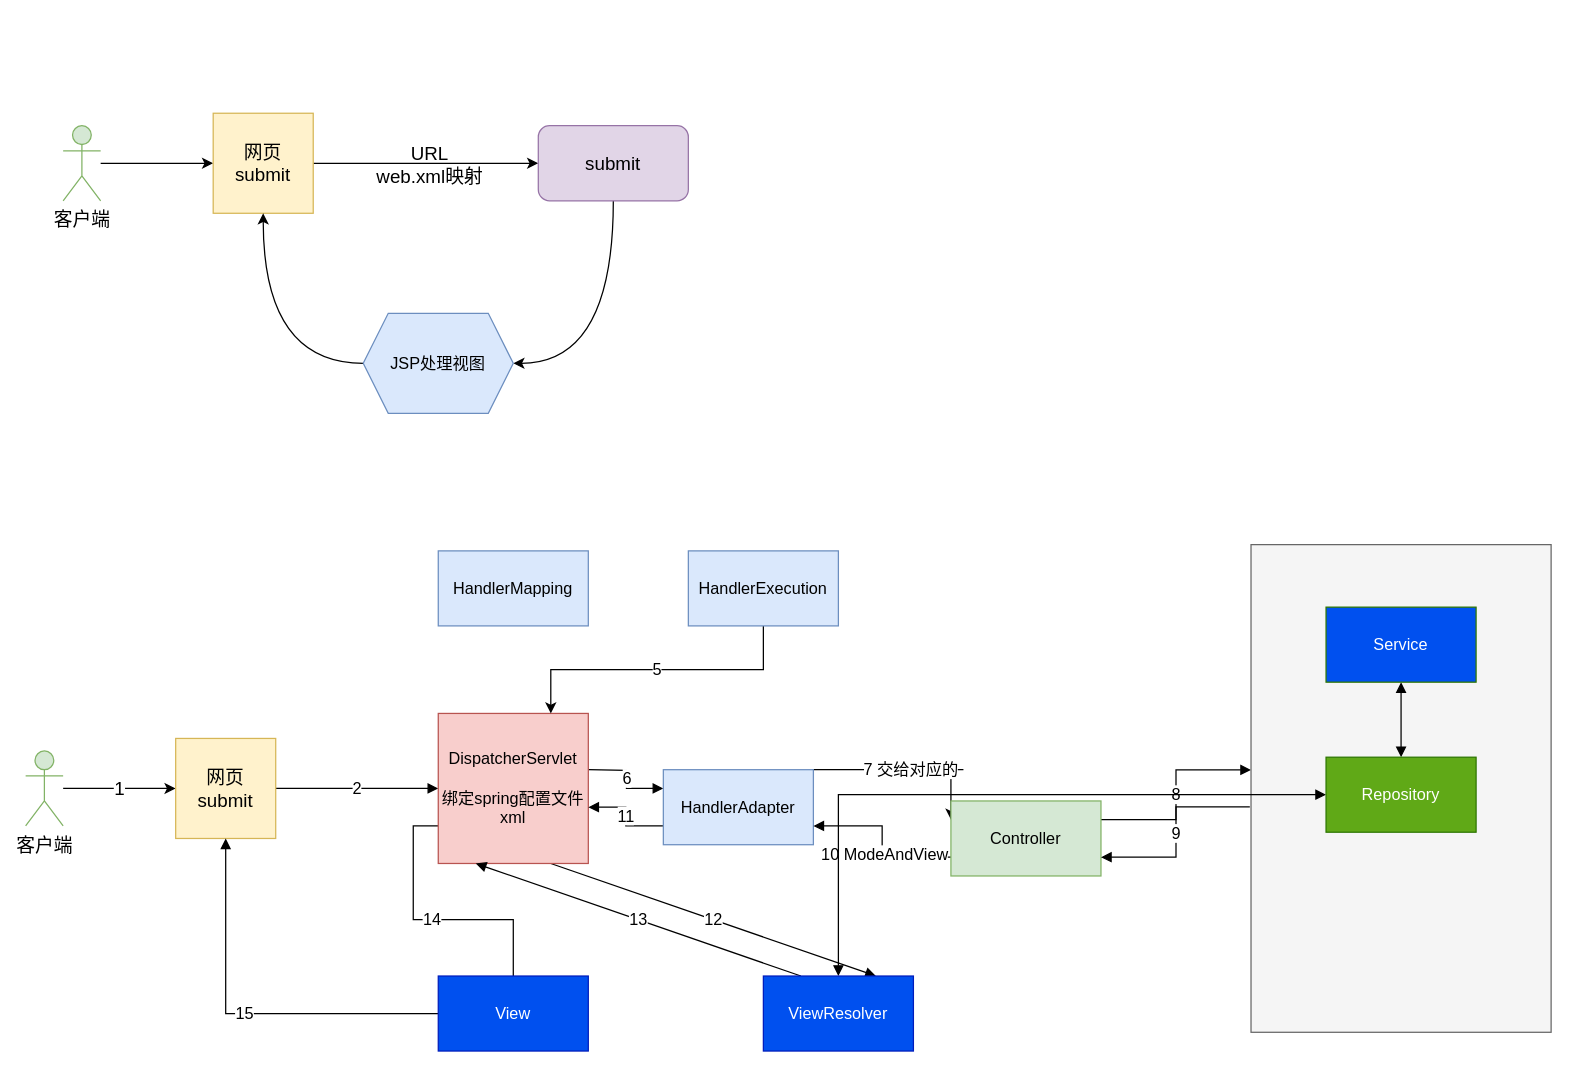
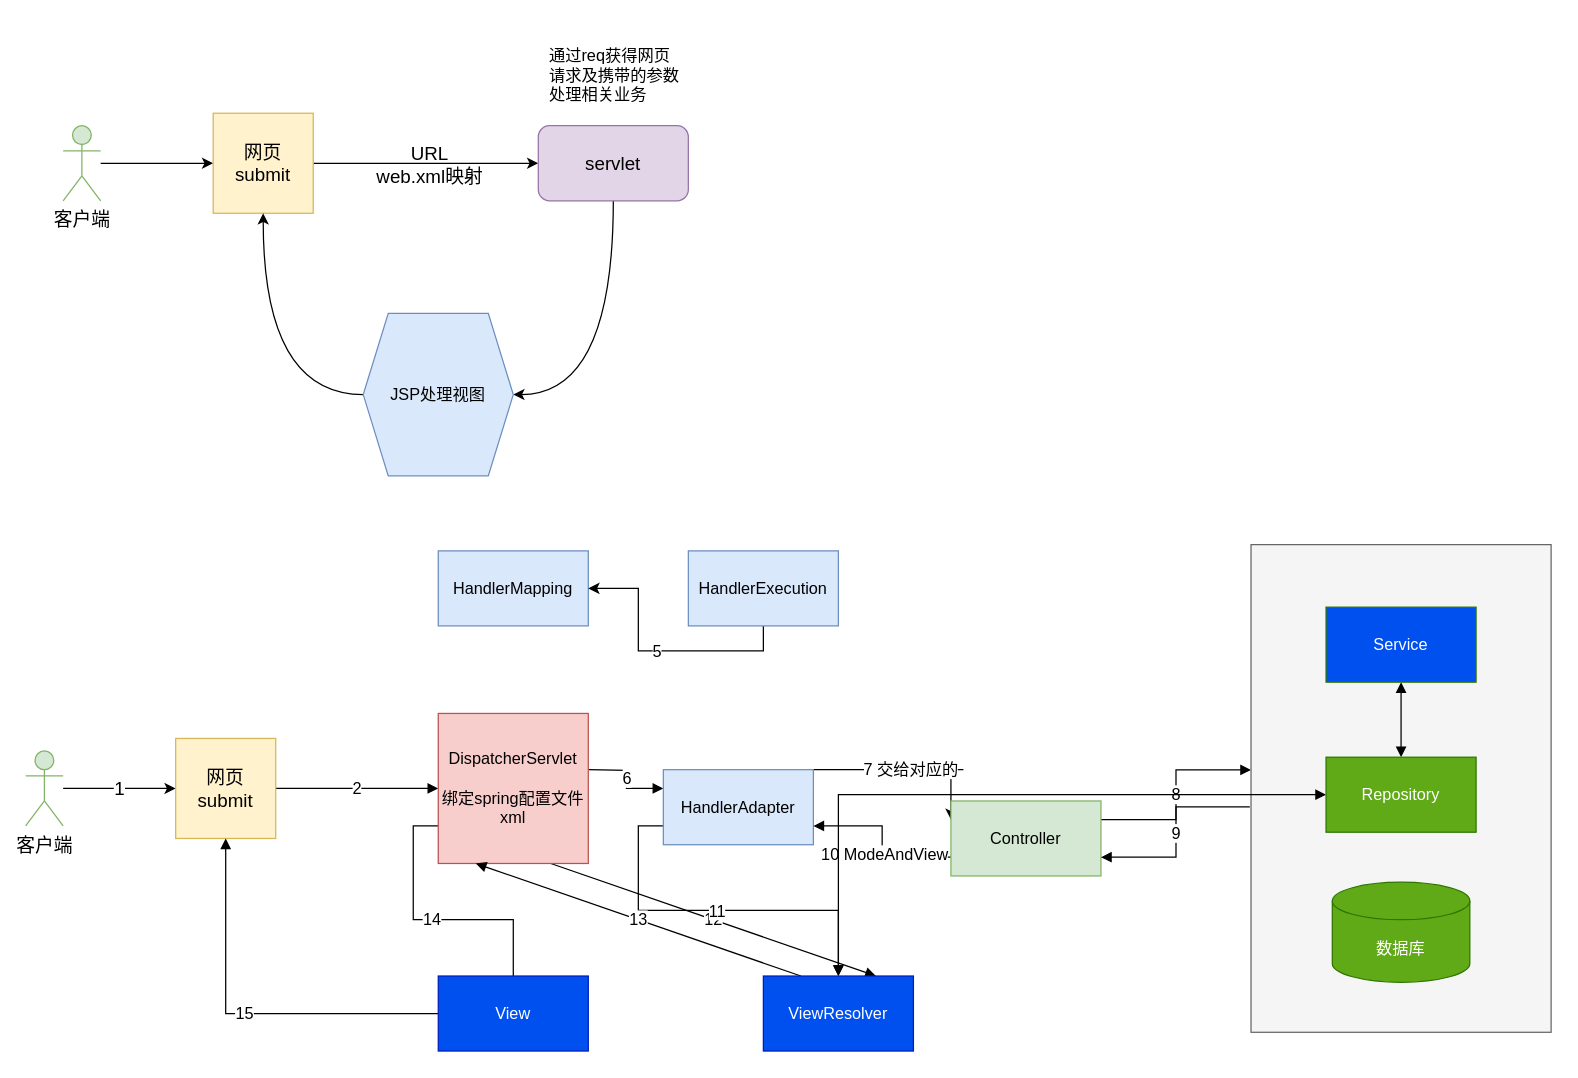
none -> (613, 76)
(613, 163) -> (613, 163)
(438, 363) -> (438, 394)
(650, 669) -> (650, 651)
(626, 825) -> (763, 910)
none -> (1401, 932)
